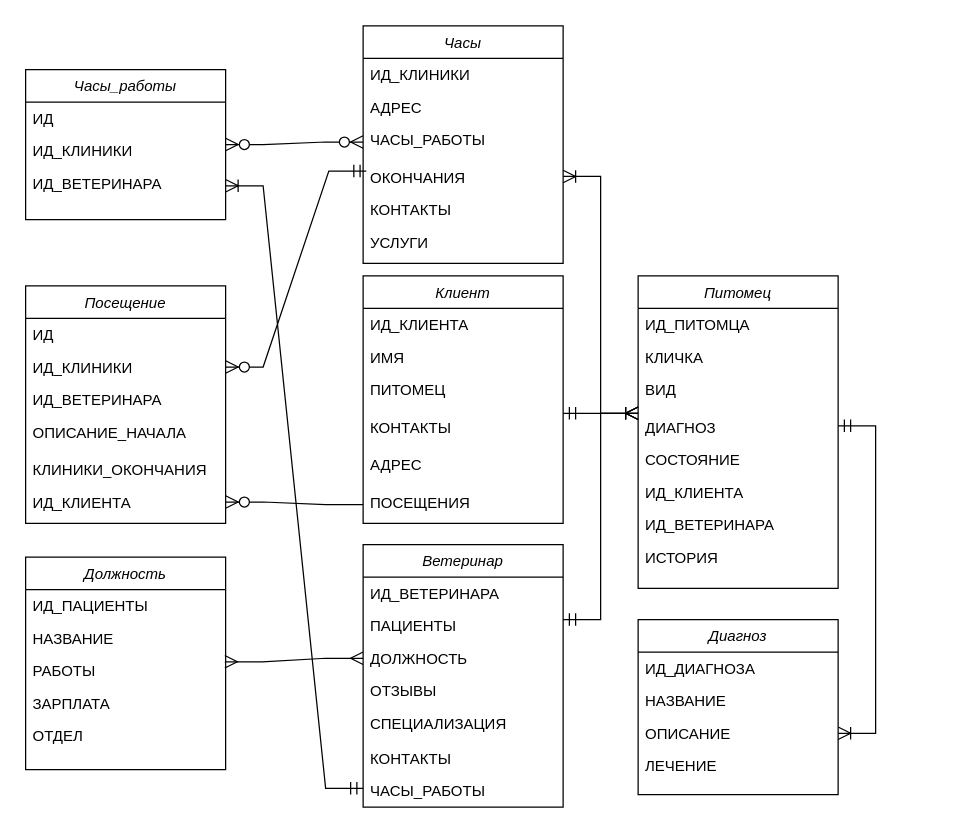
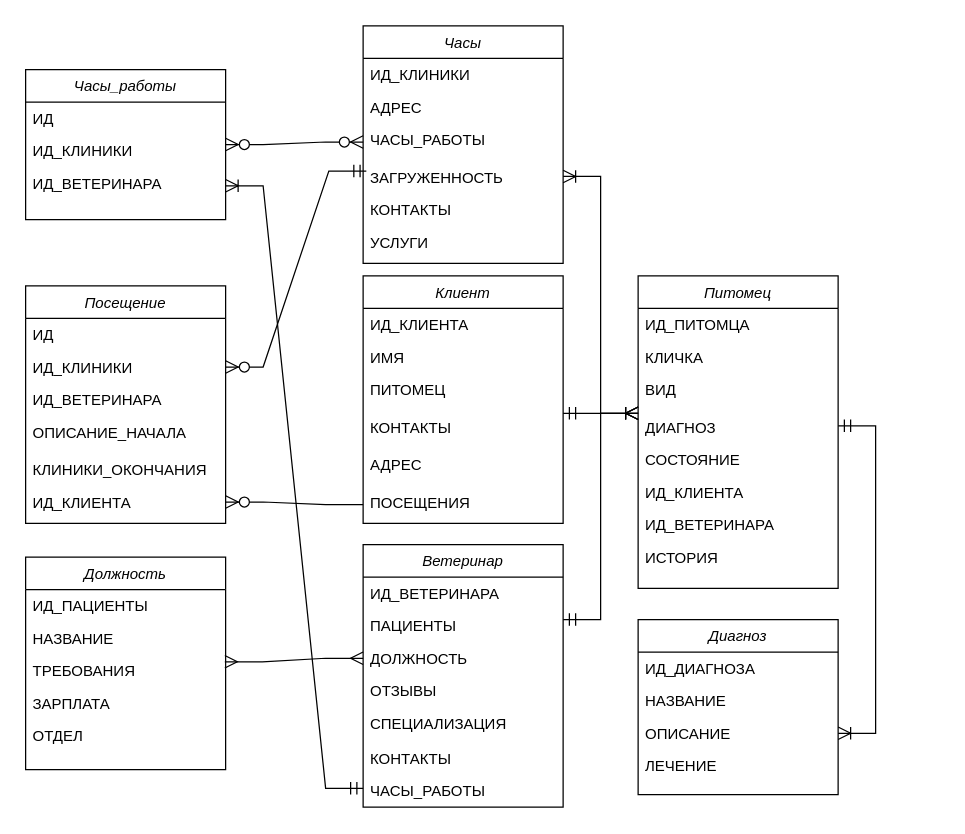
(408, 178) -> (425, 178)
(58, 671) -> (75, 671)
